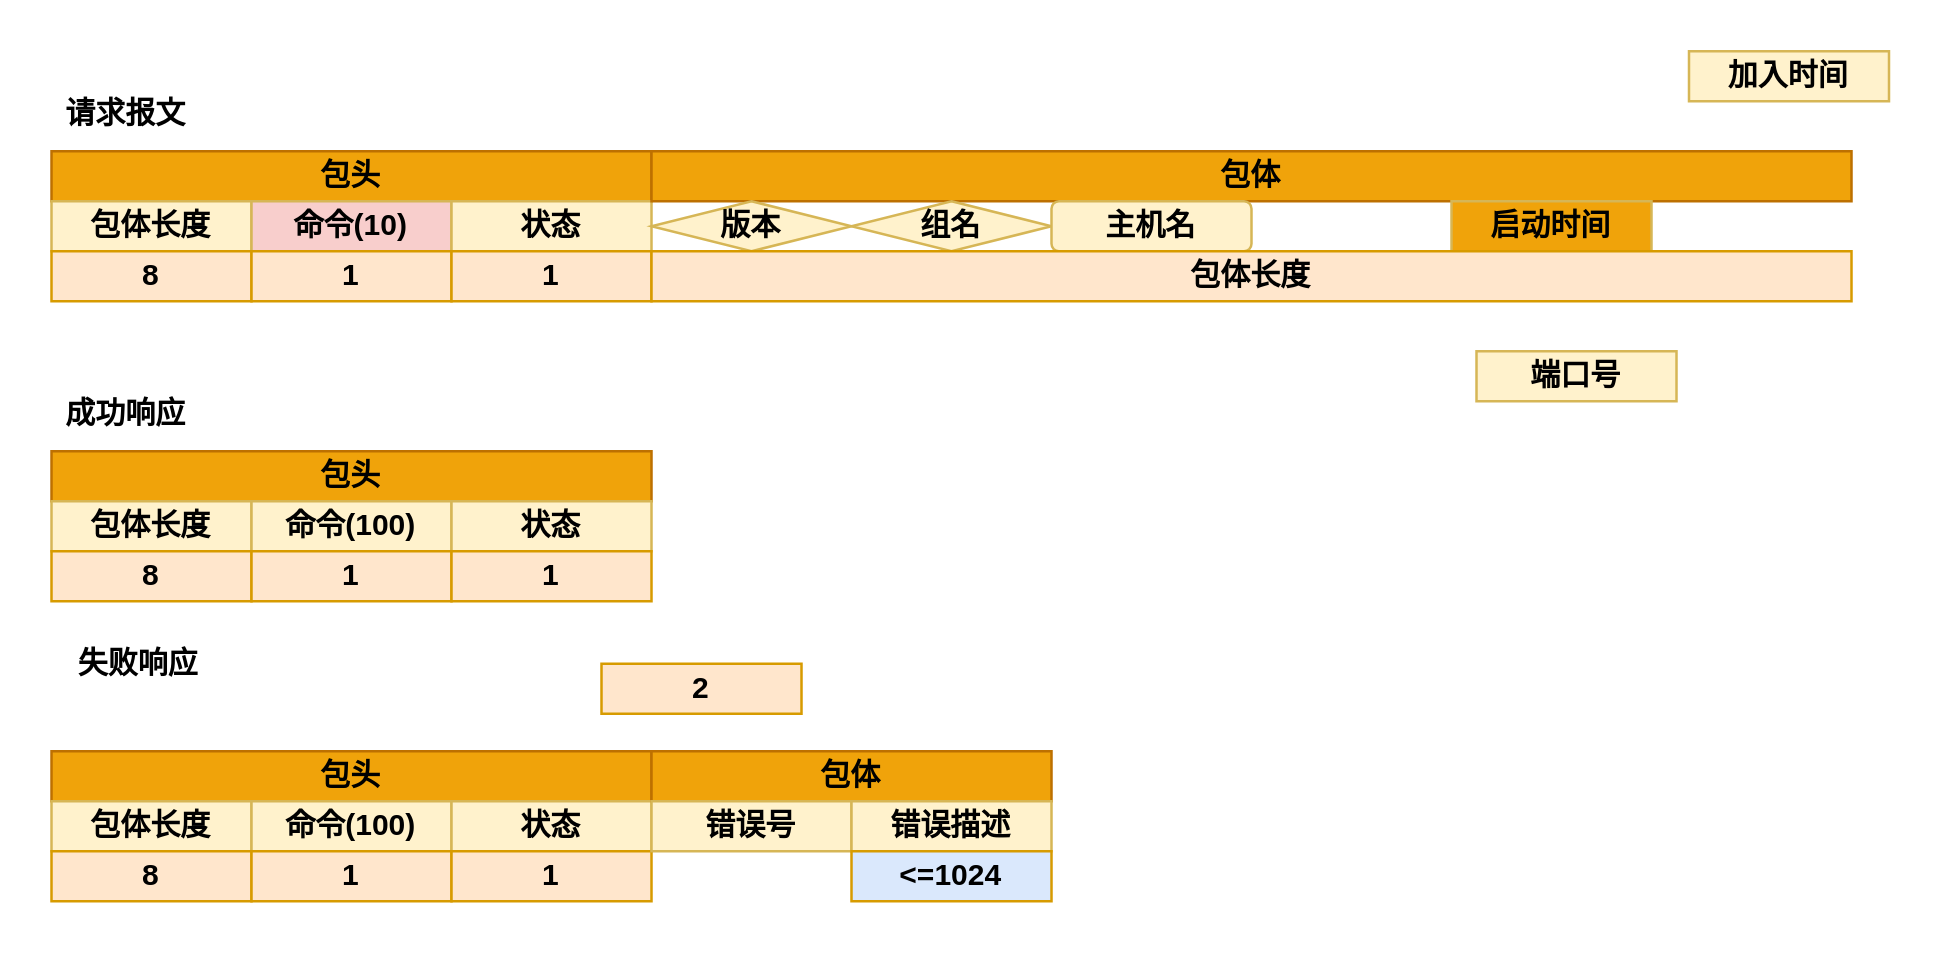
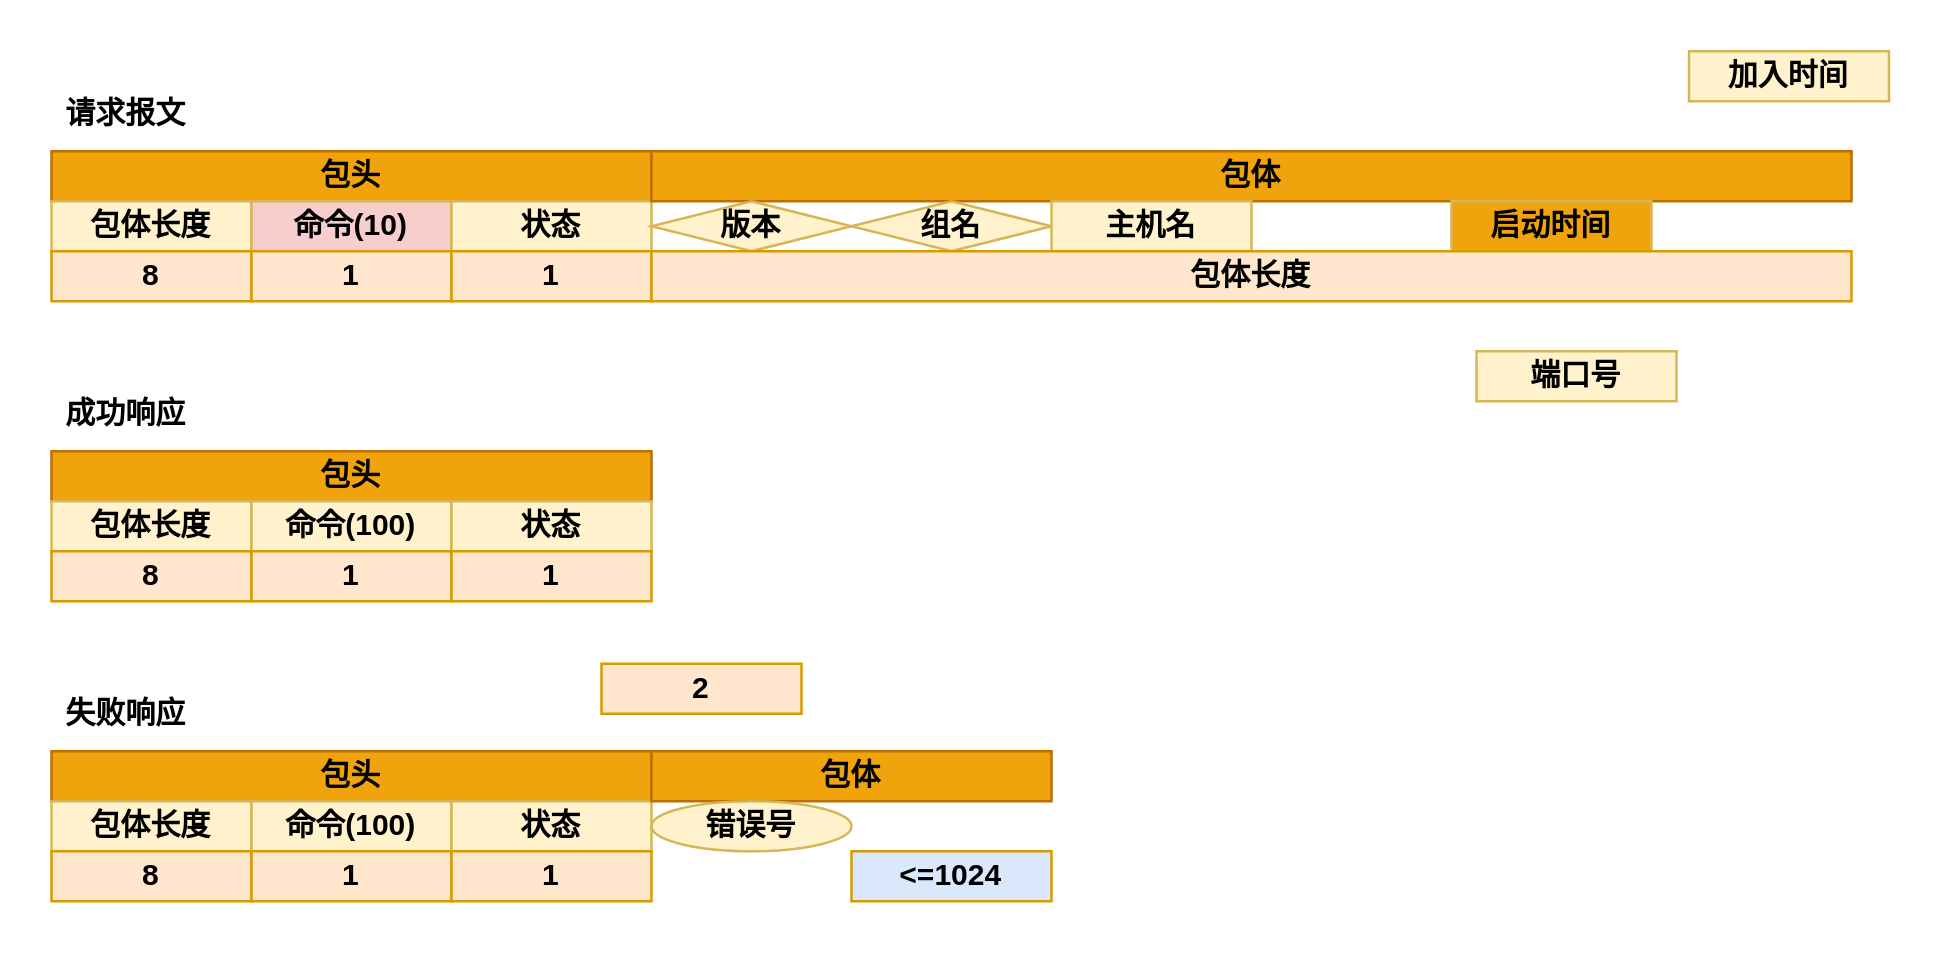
(1151, 226) -> (1151, 226)
(139, 664) -> (126, 714)
(751, 826) -> (751, 826)
(951, 826) -> none
